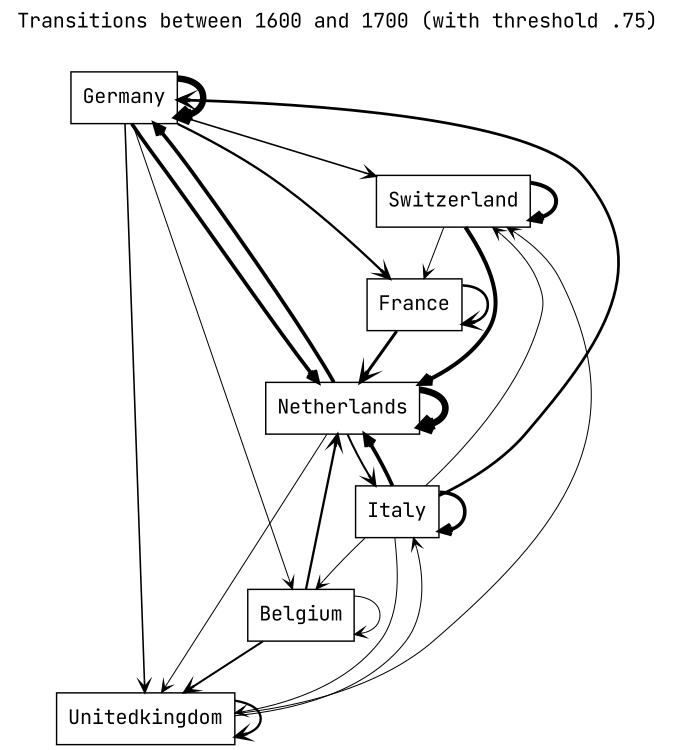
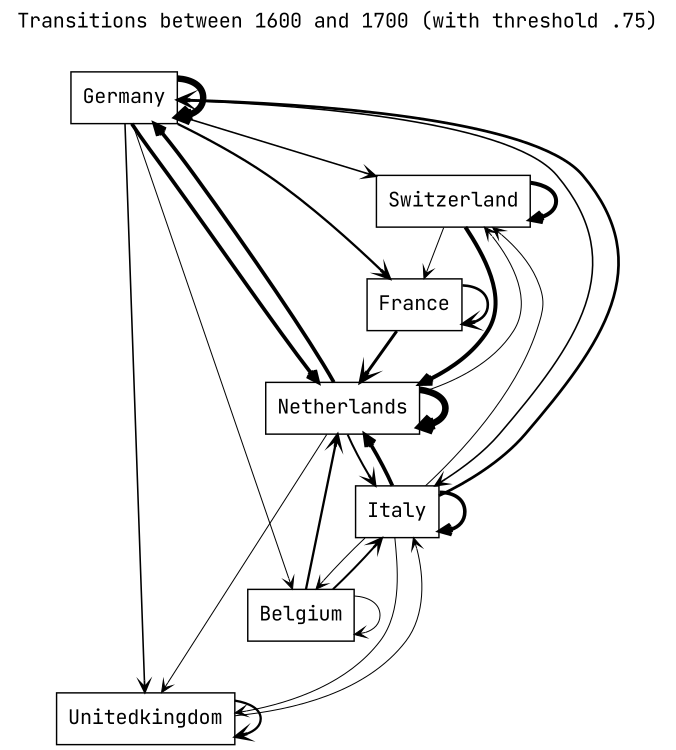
none -> (546, 168)
(529, 545) -> (510, 336)
(228, 664) -> (354, 568)
